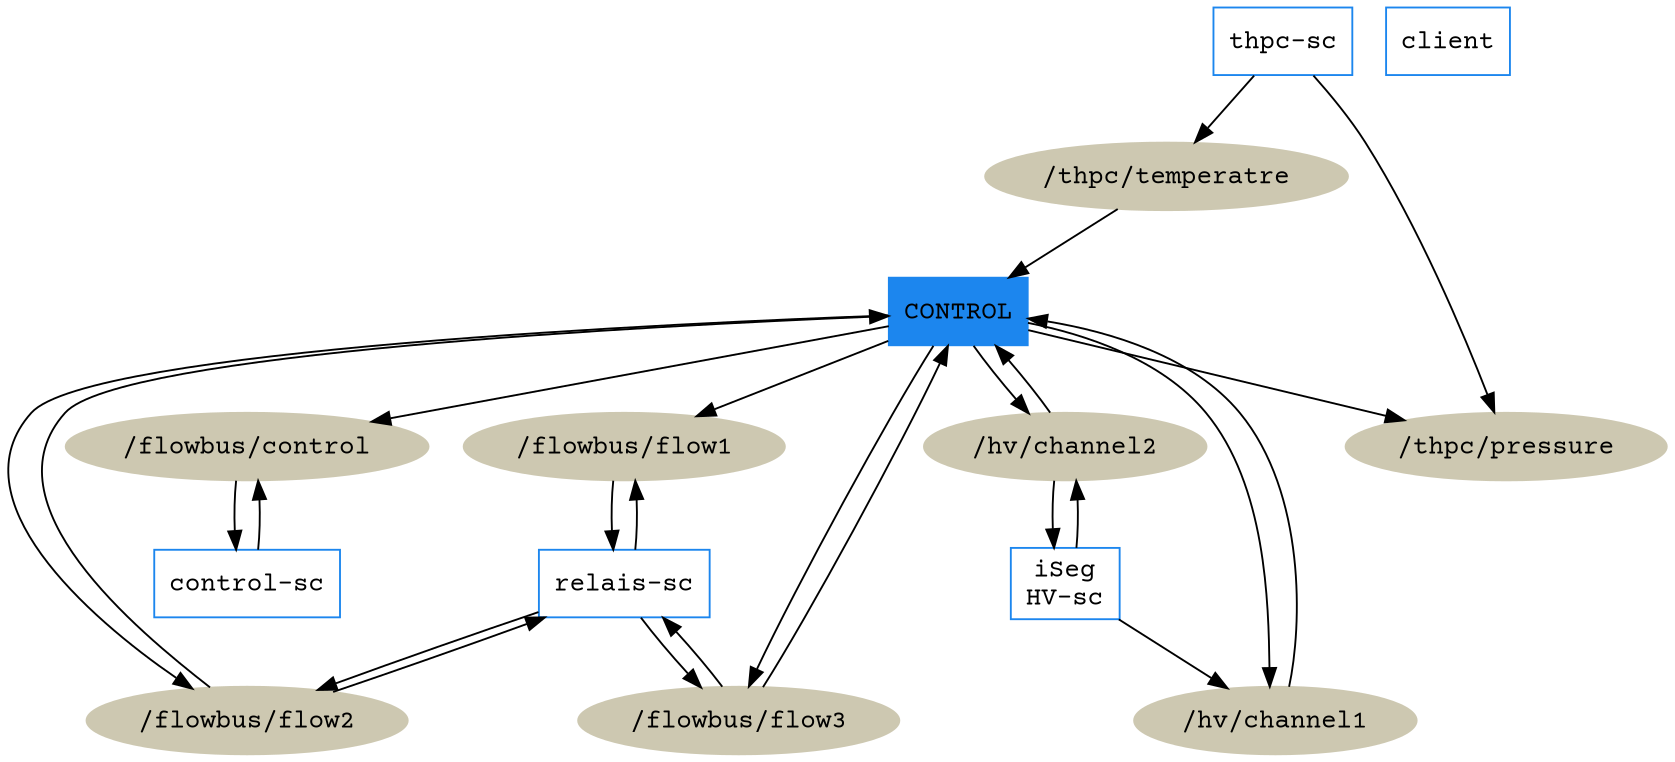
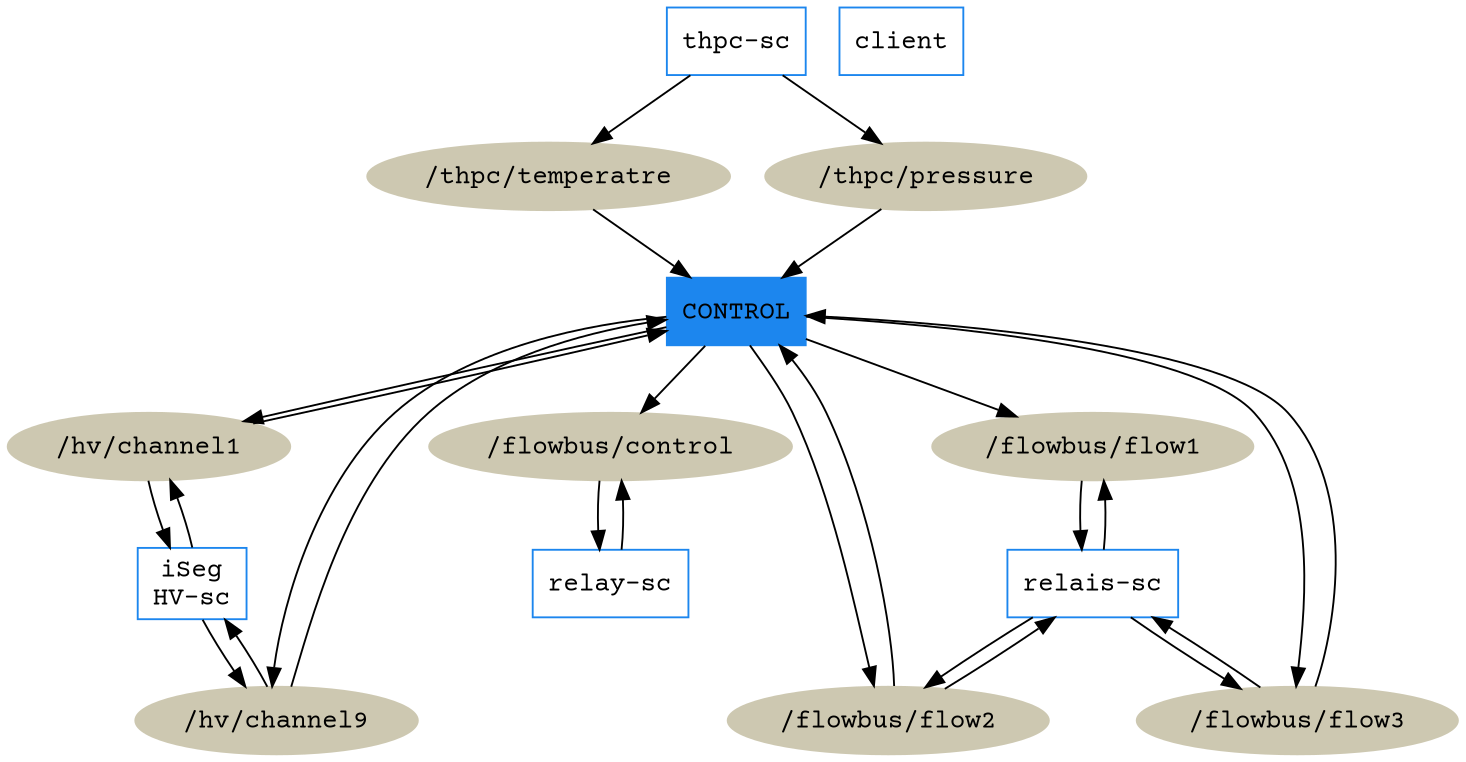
(1216, 375) -> (840, 238)
(1065, 447) -> (277, 721)
none -> (155, 506)
(247, 584) -> (611, 584)
